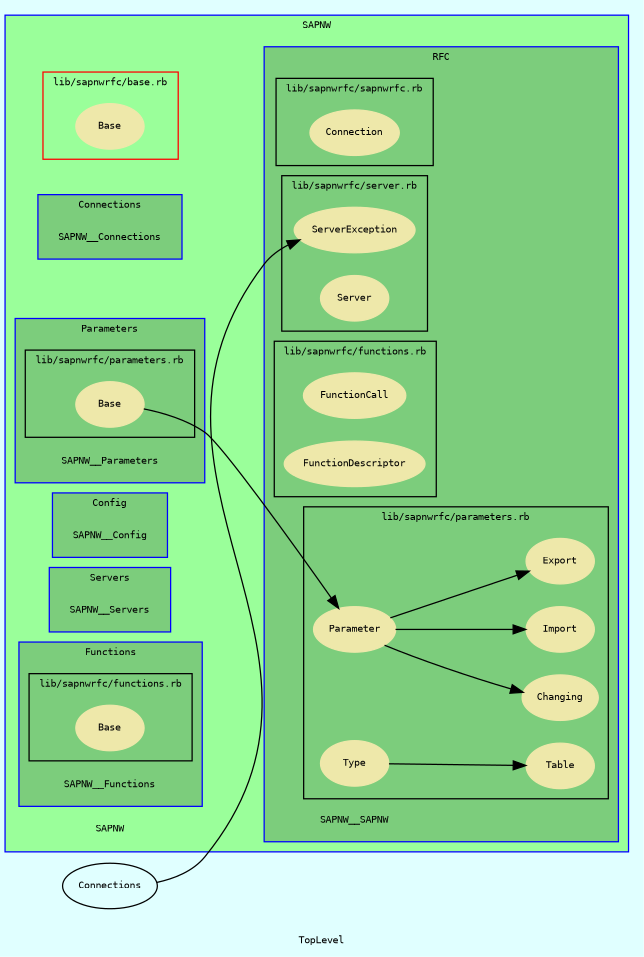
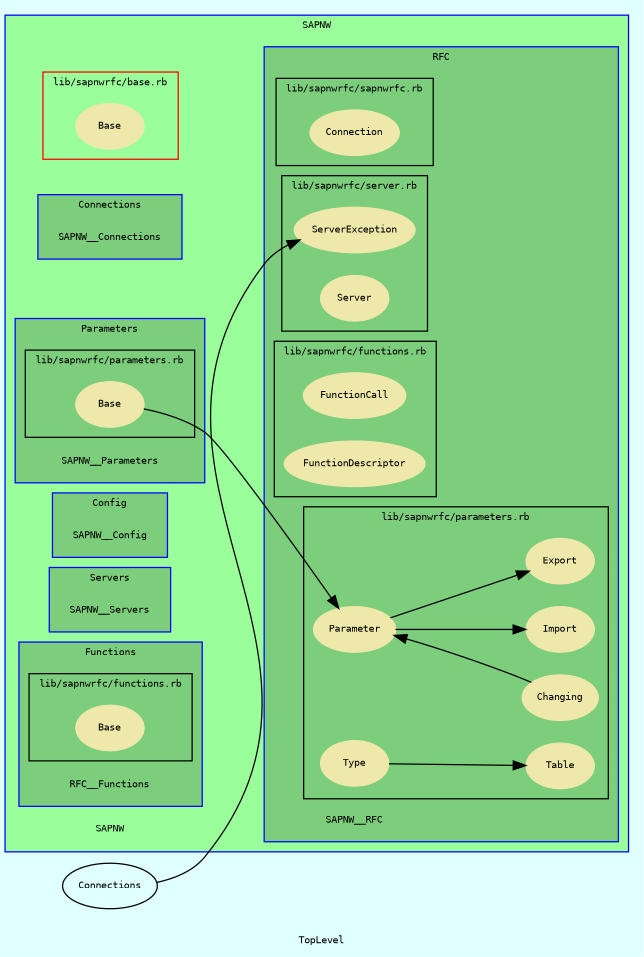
(447, 669) -> (469, 659)
(110, 785) -> (110, 785)
(355, 820) -> (355, 820)
